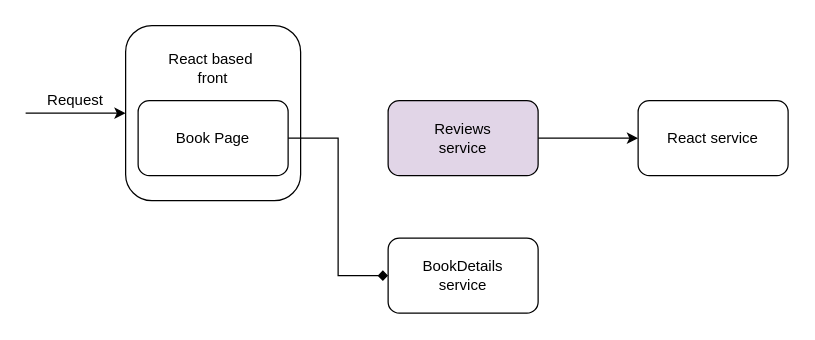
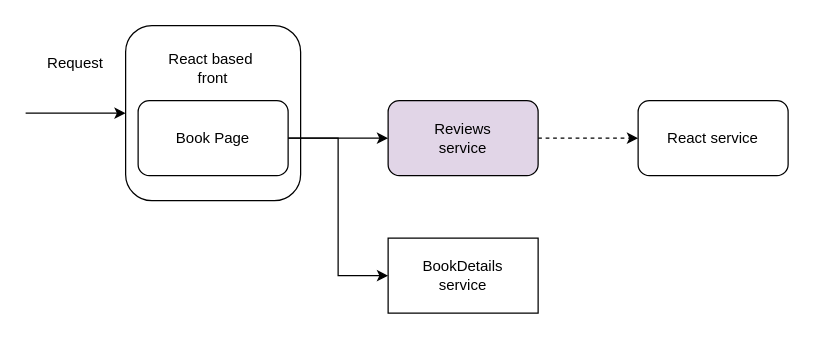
(76, 101) -> (76, 63)
none -> (360, 138)
(584, 138) -> (584, 138)
(377, 276) -> (378, 276)
(463, 276) -> (463, 276)
